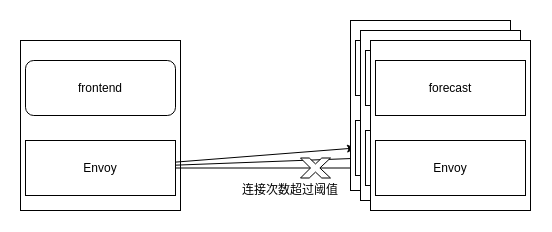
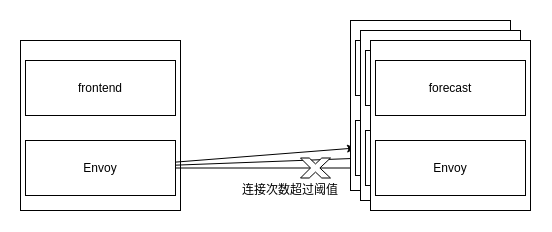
(101, 88) -> (101, 88)
